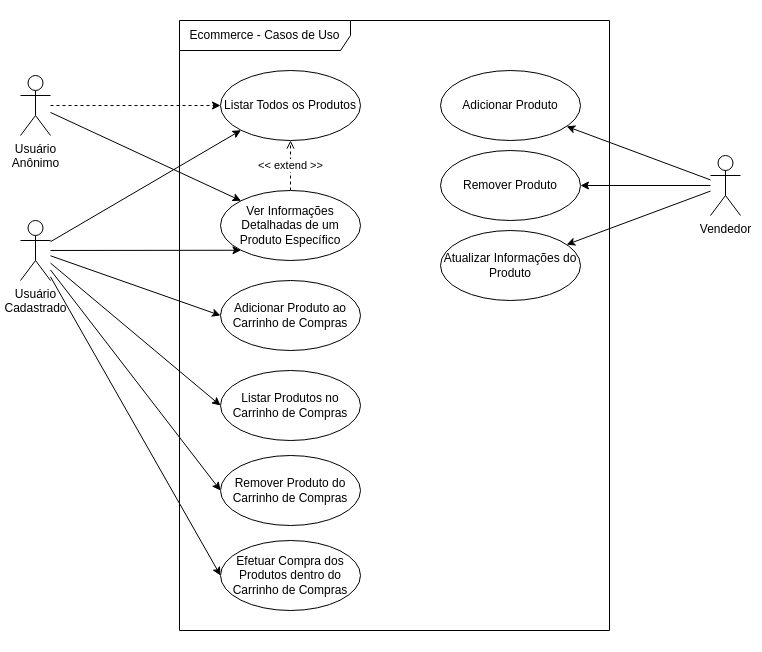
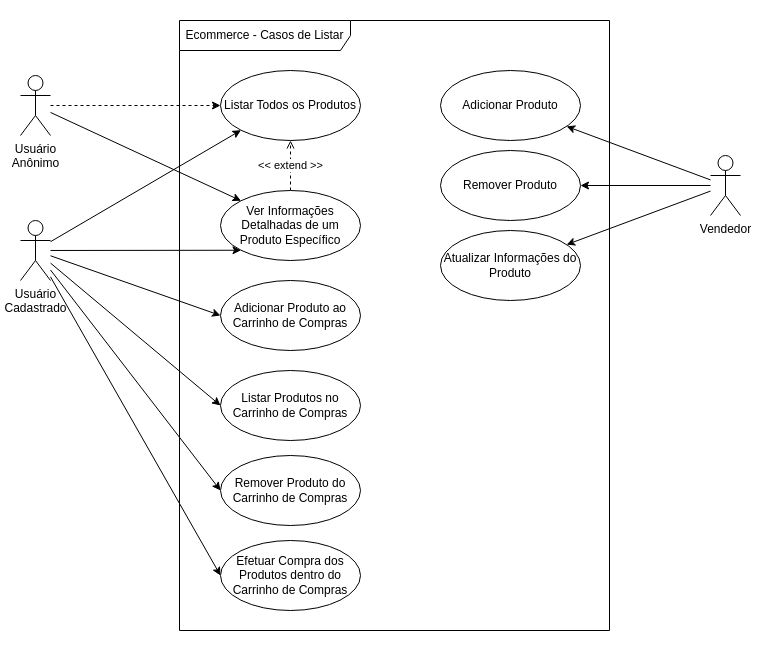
(265, 36) -> (265, 36)
